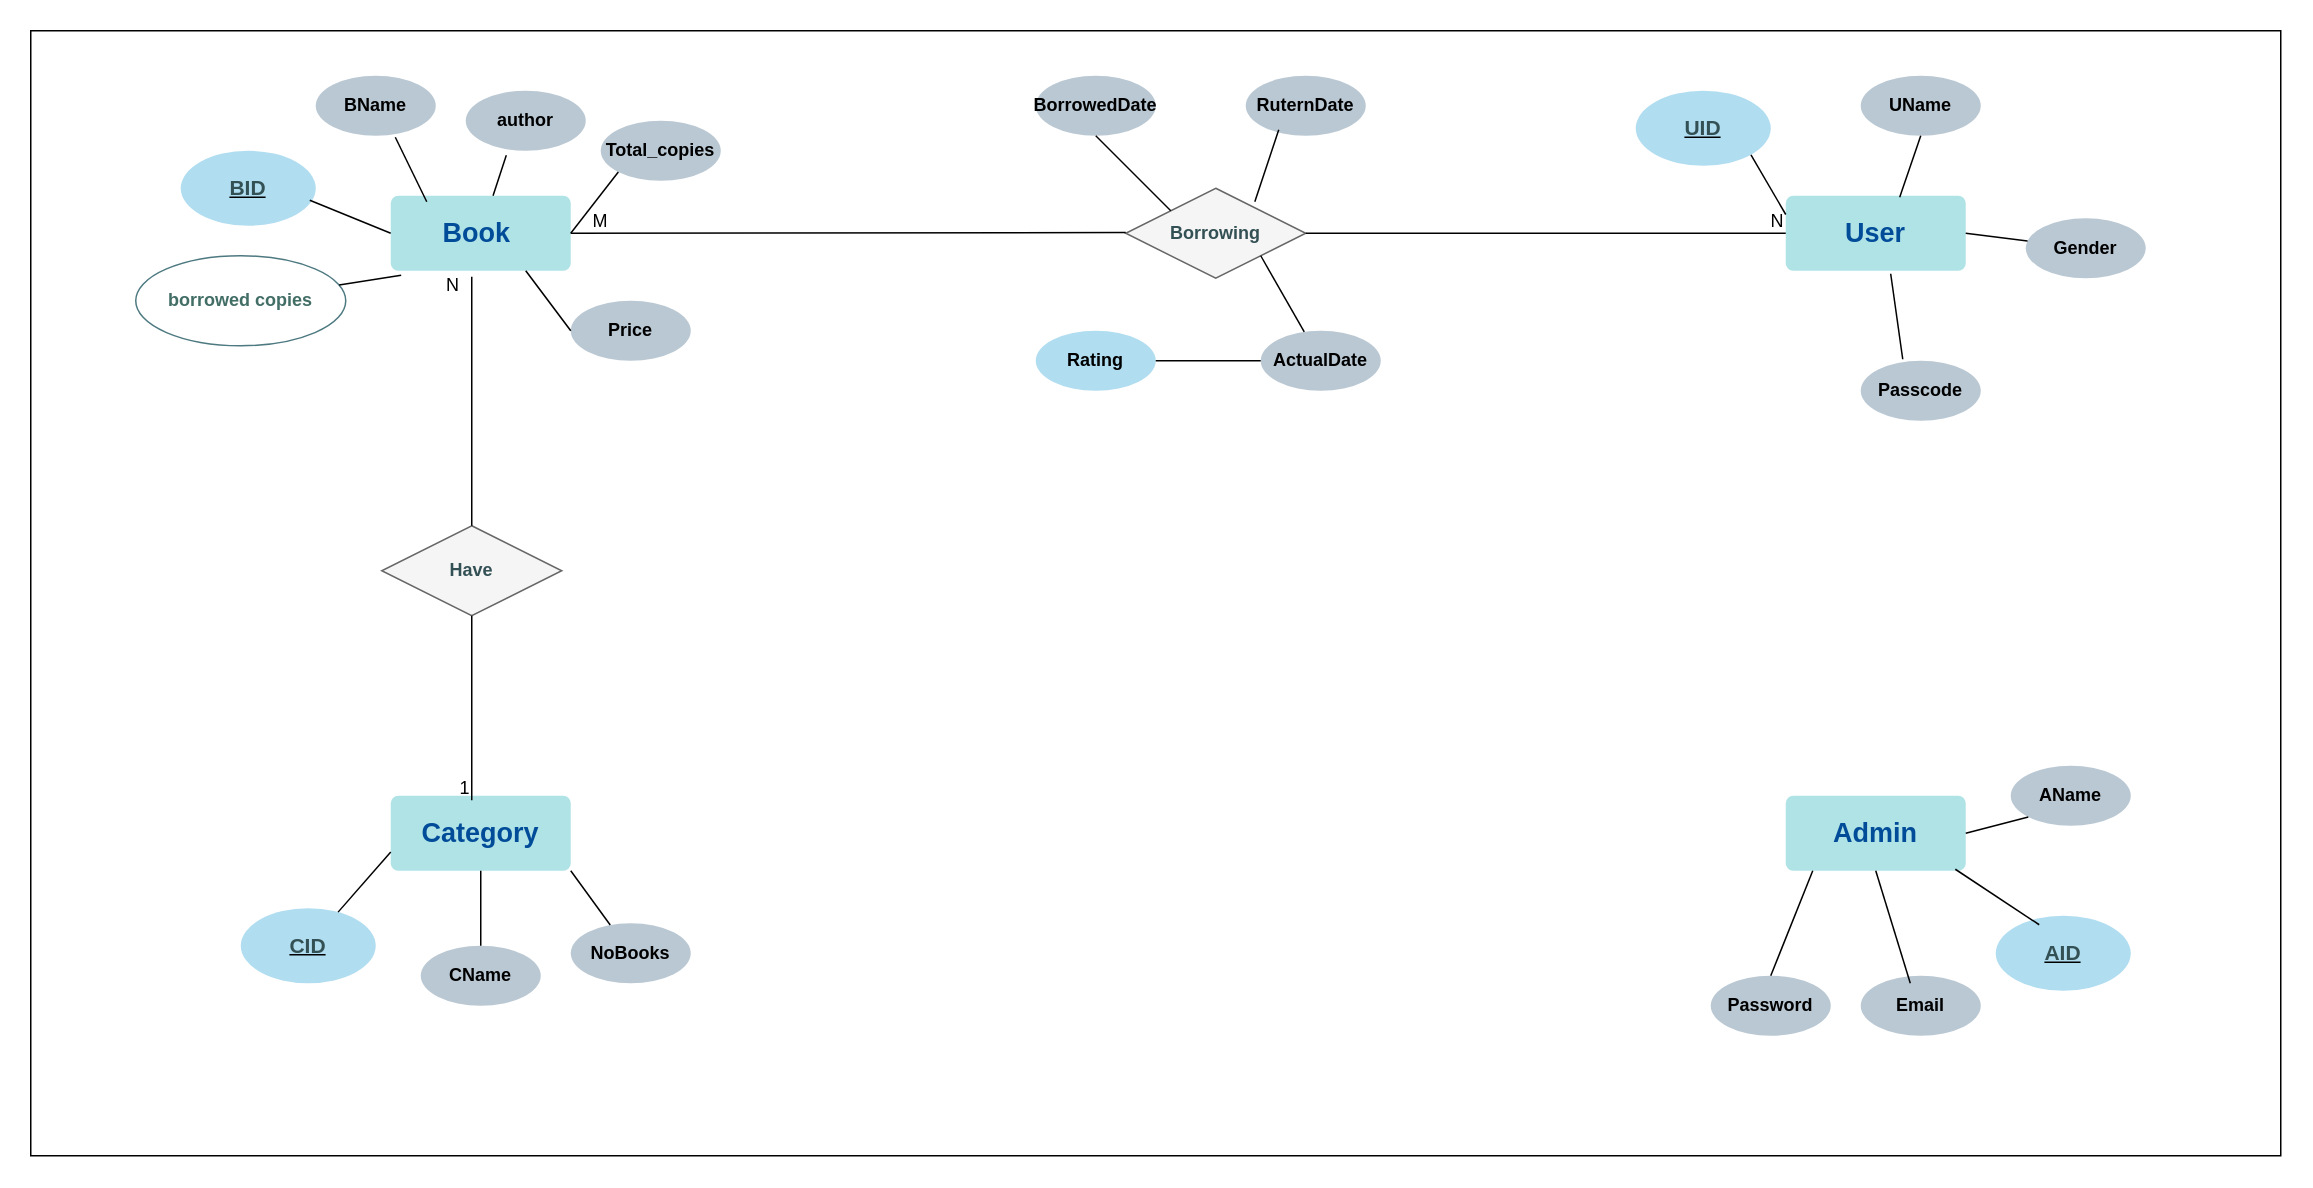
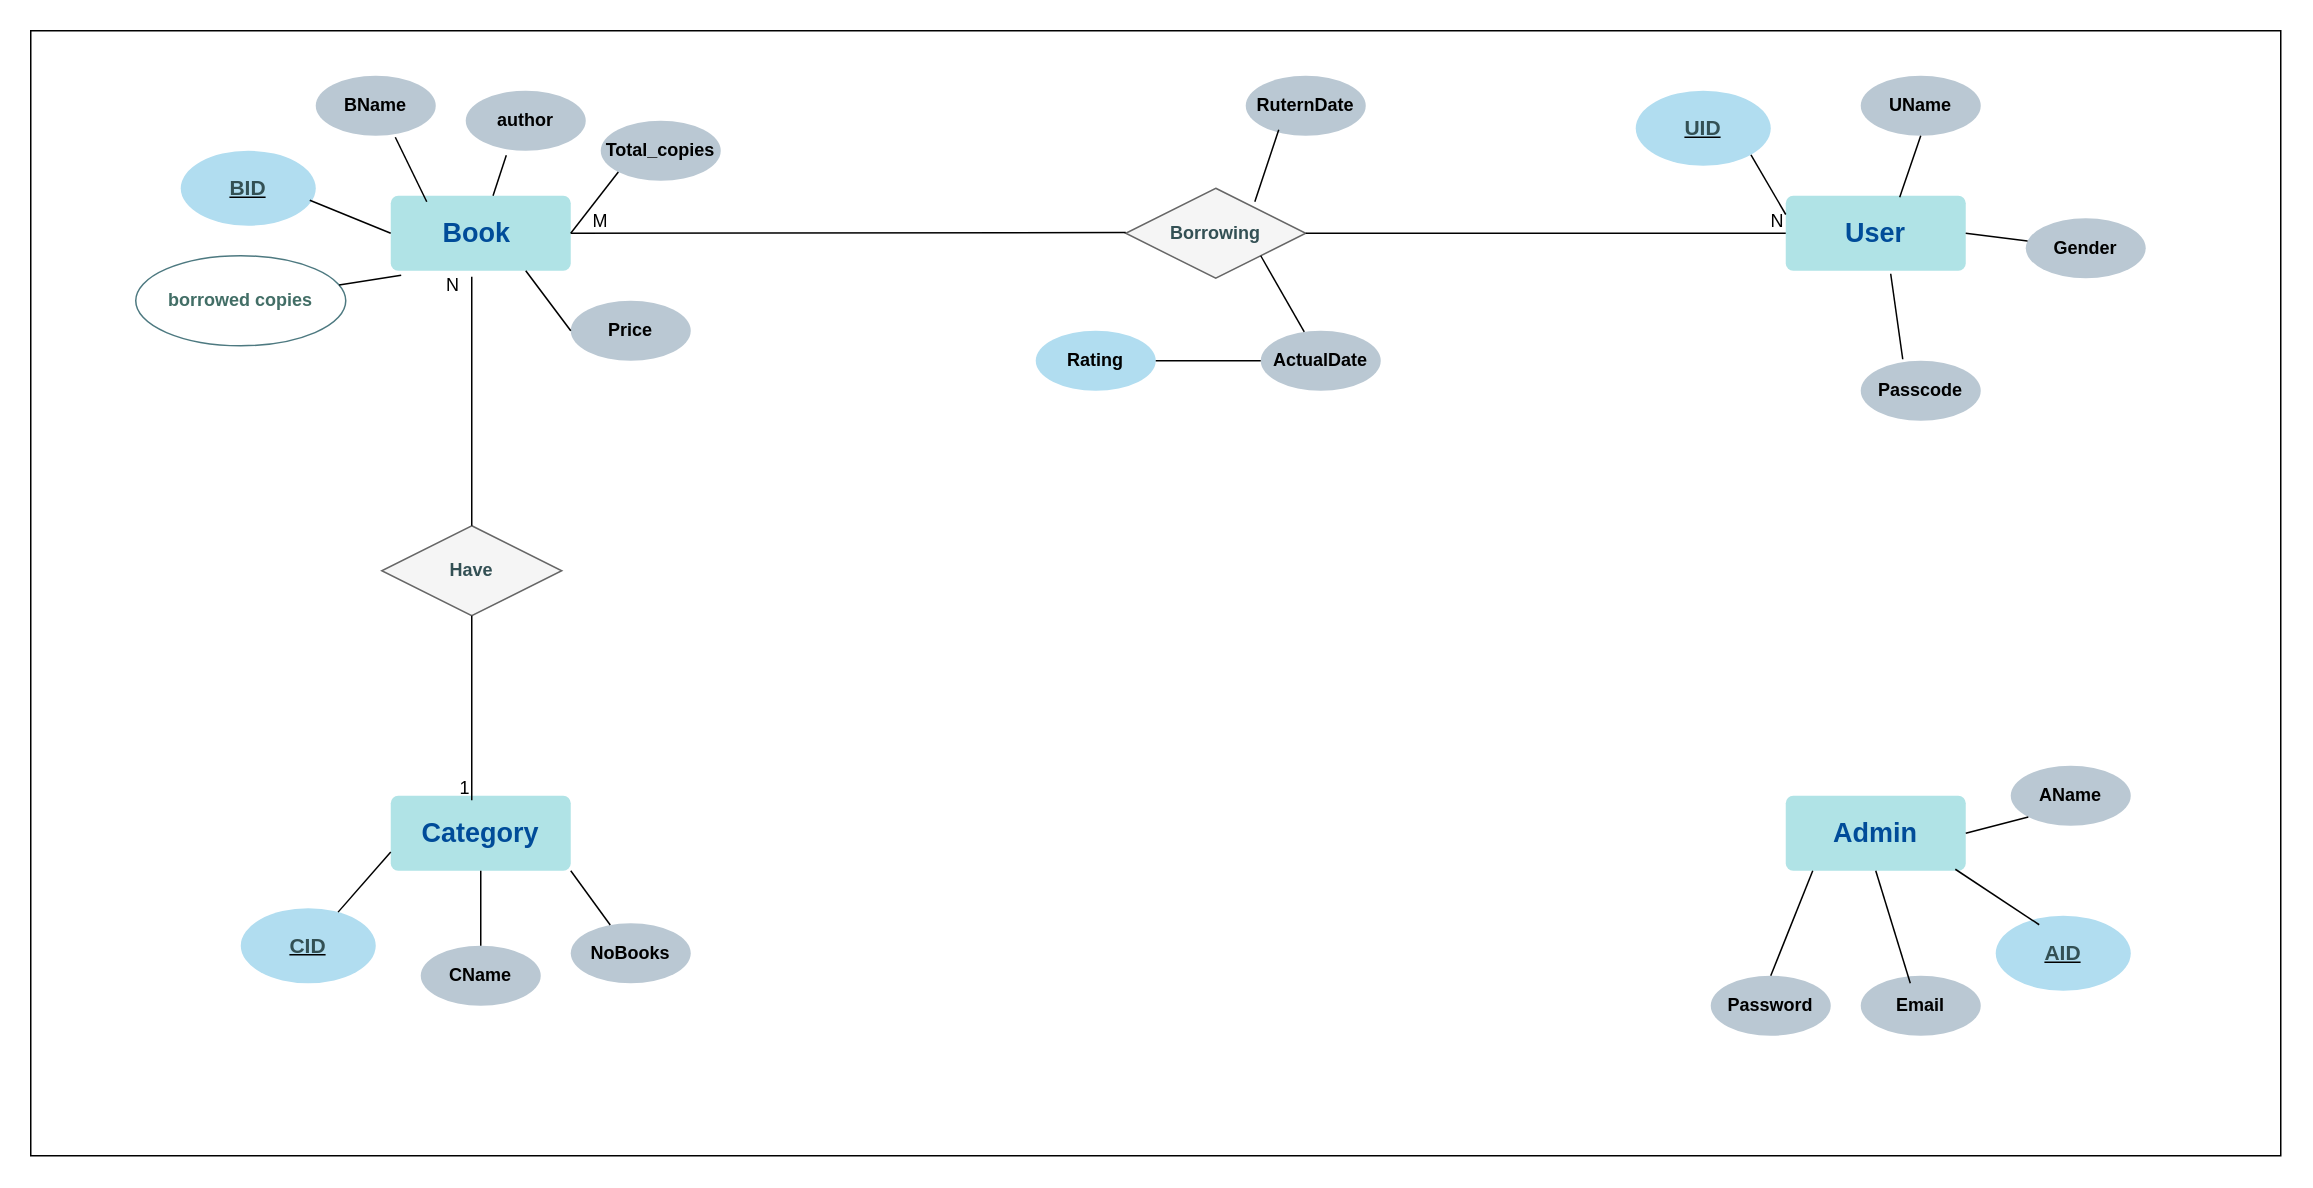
(1096, 106) -> none
(1133, 173) -> none
